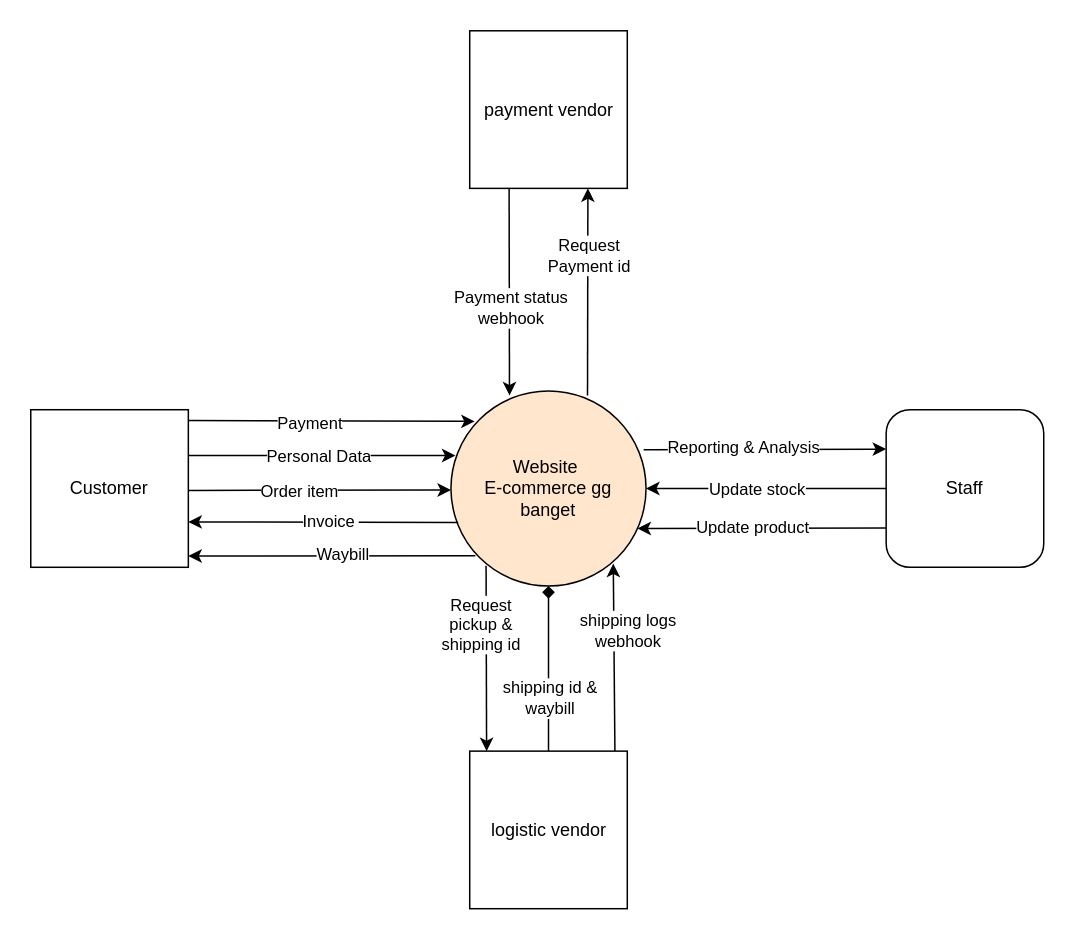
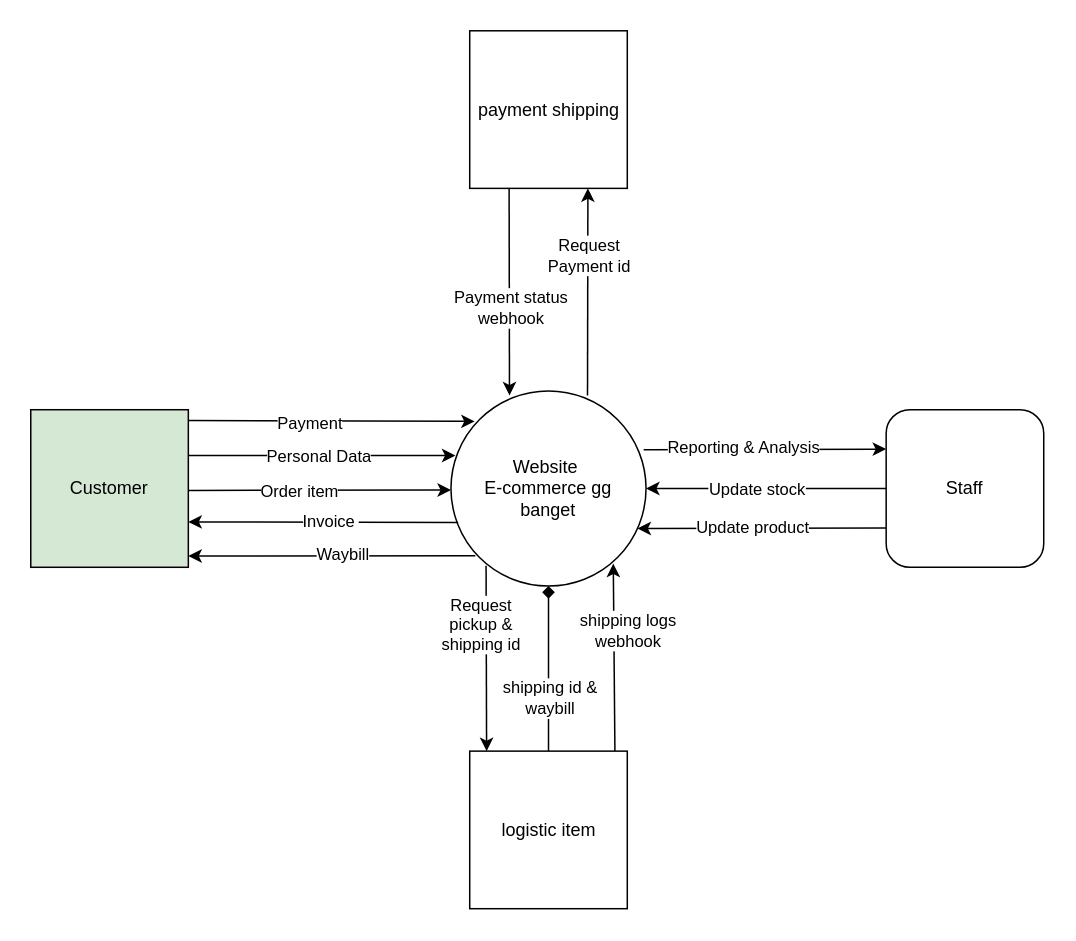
(549, 110) -> (549, 110)
(110, 488) -> (110, 488)
(548, 488) -> (548, 488)
(549, 830) -> (549, 830)
